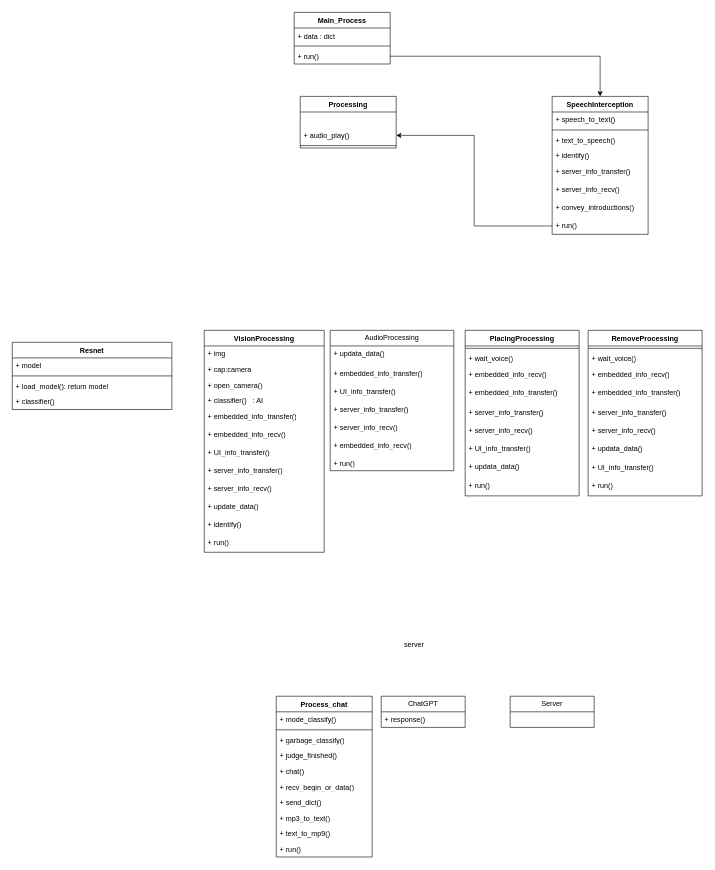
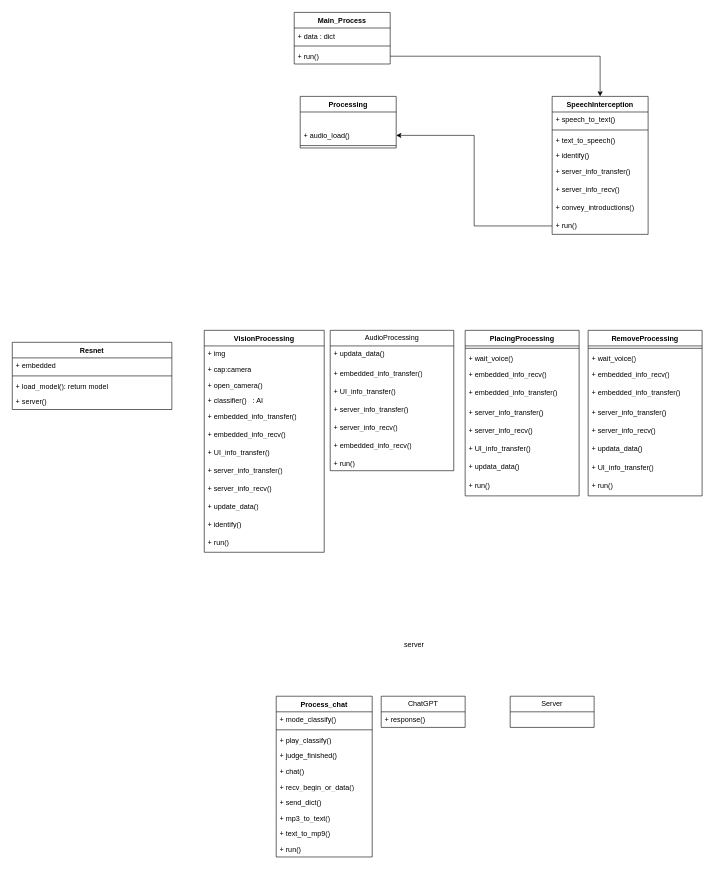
(329, 136) -> (329, 136)
(28, 366) -> (35, 366)
(40, 402) -> (35, 402)
(317, 741) -> (310, 741)
